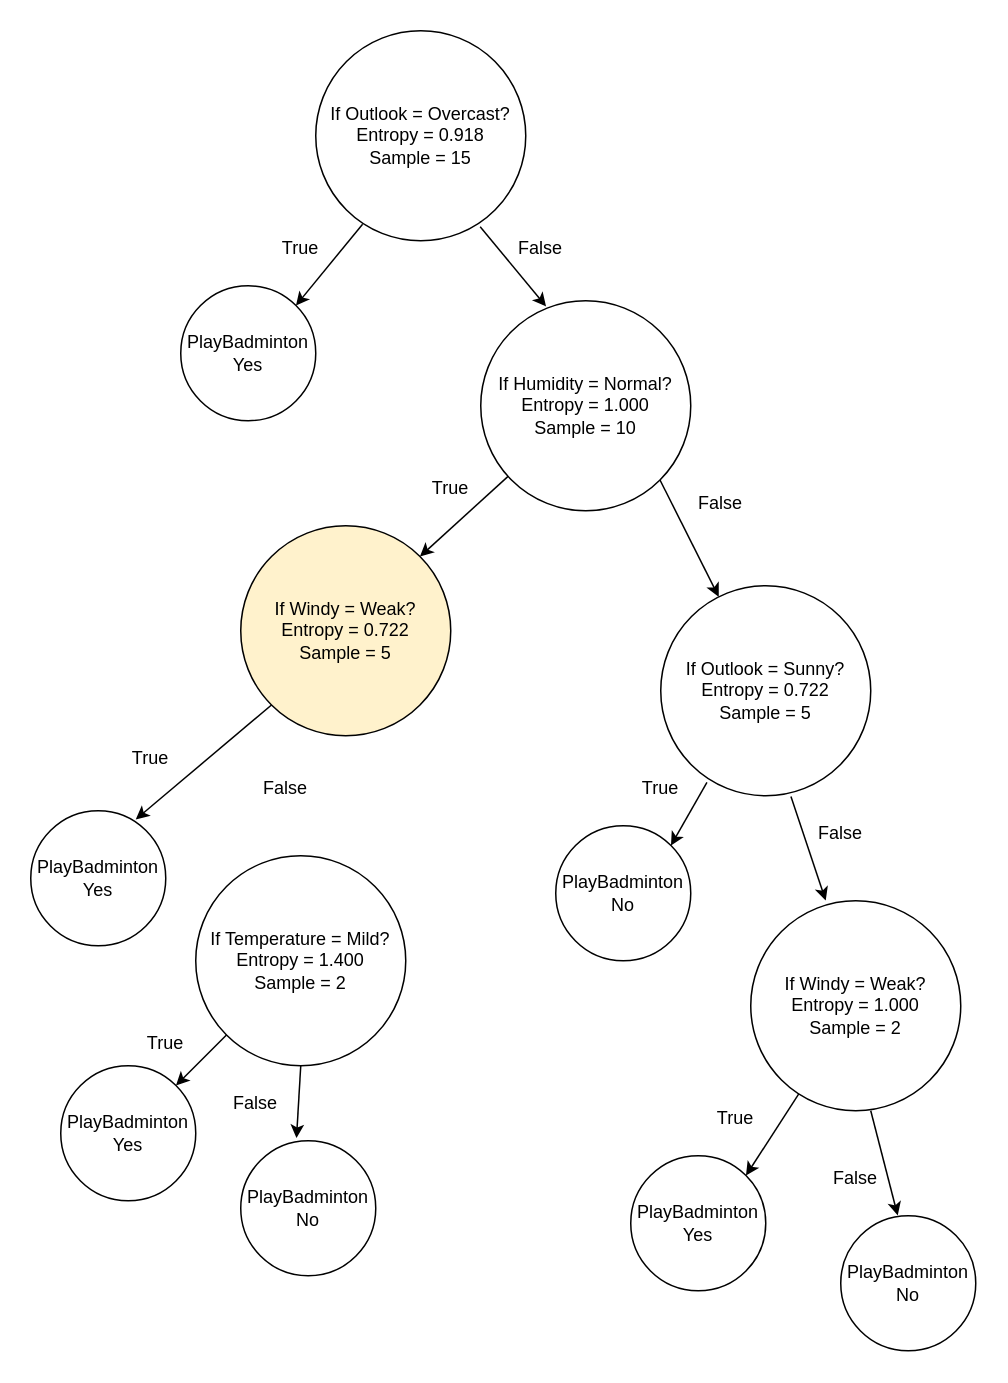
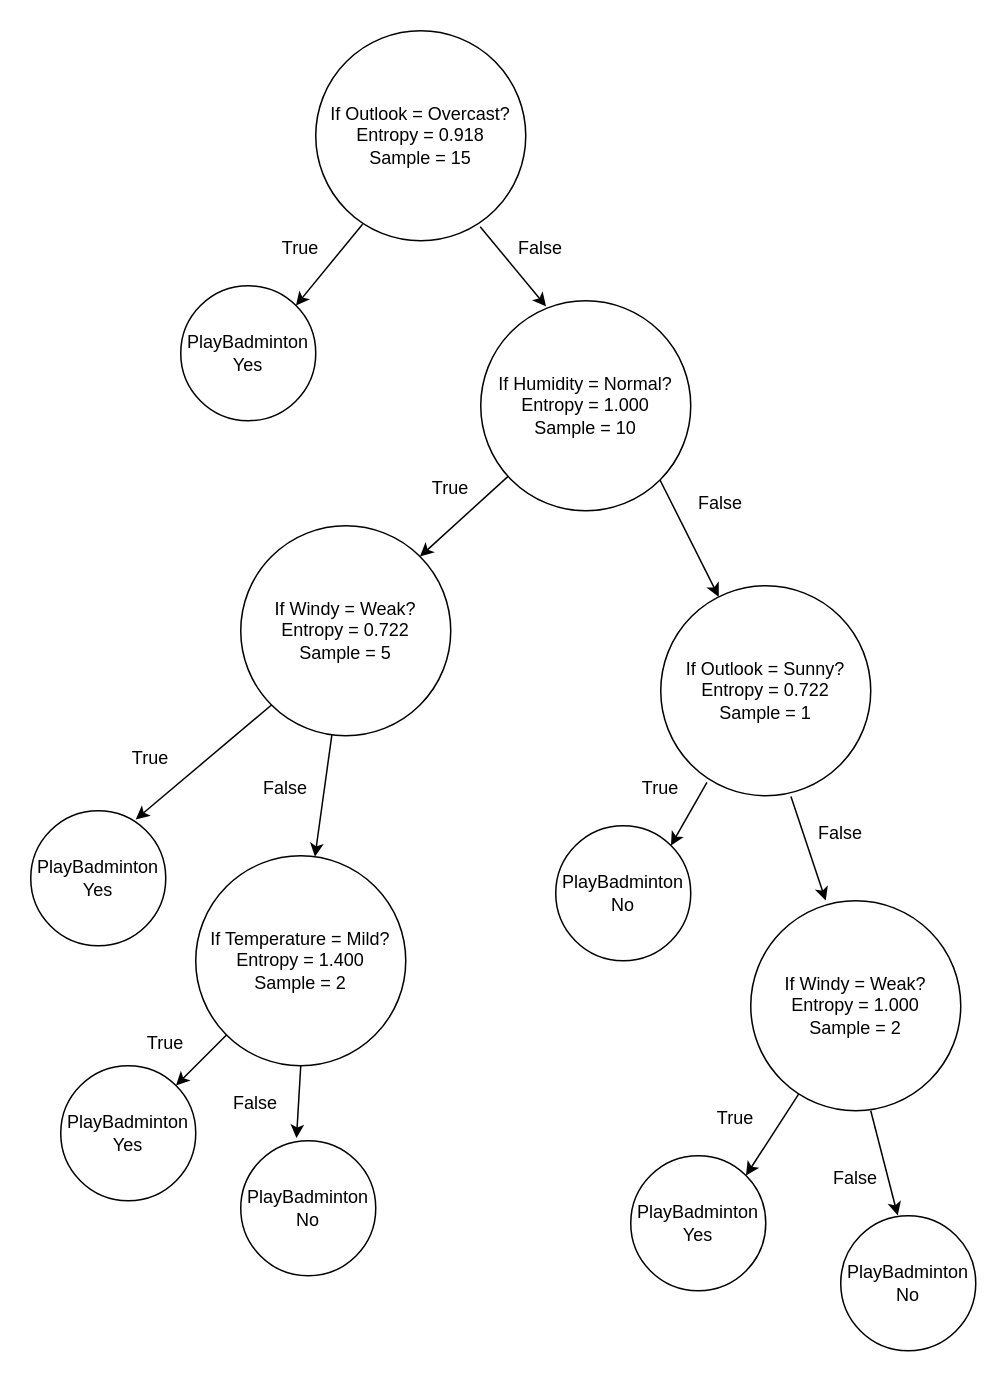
(346, 631) -> (346, 631)
(766, 691) -> (766, 691)
none -> (324, 791)
